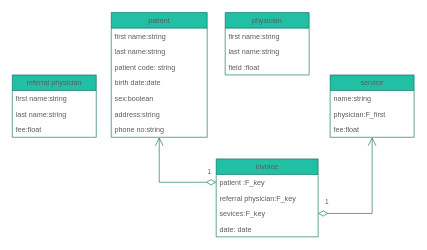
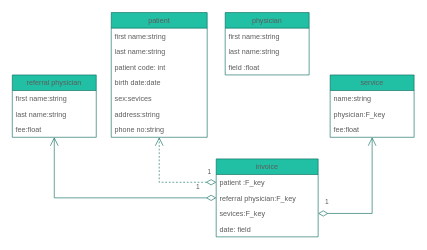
(150, 67) -> (144, 67)
(135, 98) -> (135, 98)
(364, 114) -> (361, 114)
(161, 182) -> (161, 182)
none -> (101, 198)
(238, 229) -> (238, 229)
